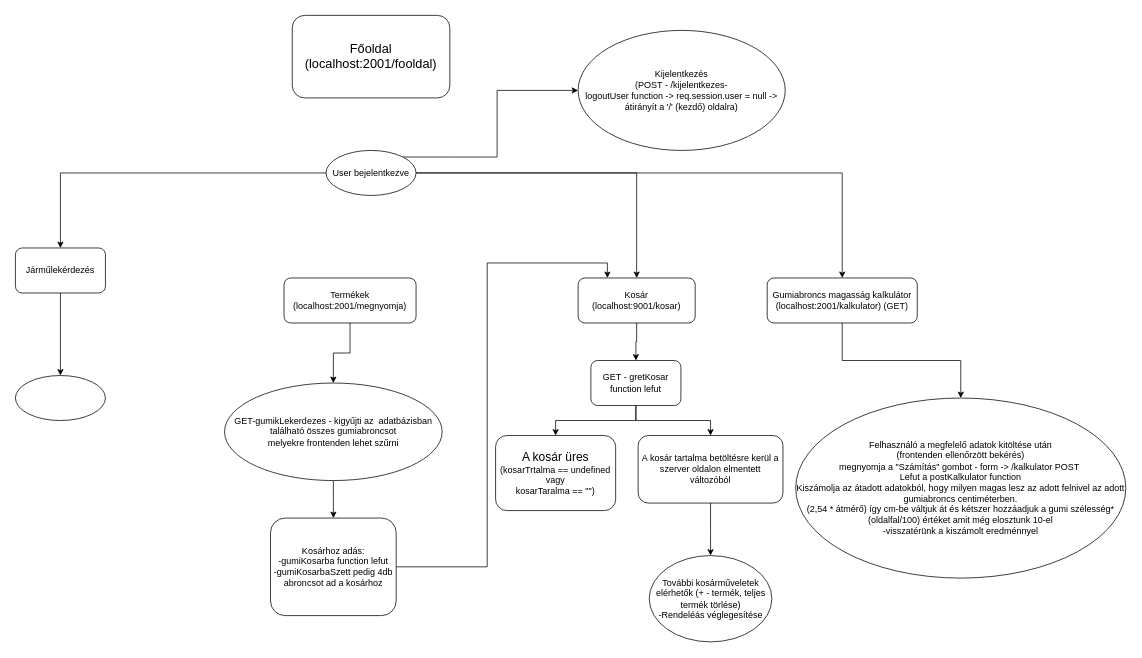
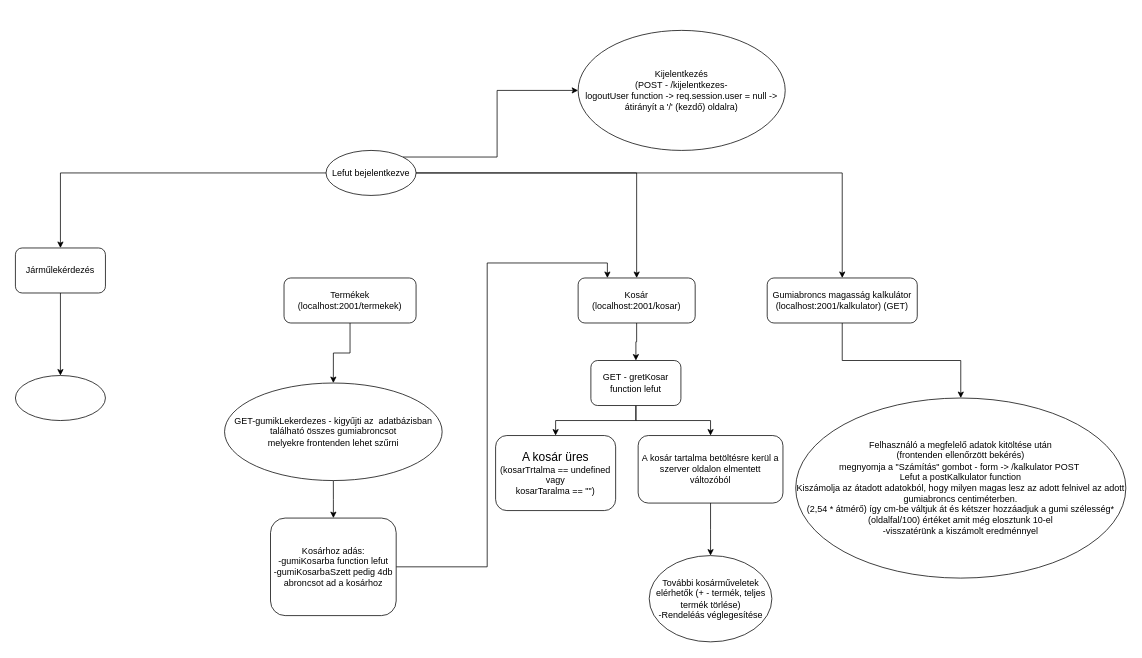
(371, 57) -> none
(371, 173) -> (371, 173)
(350, 300) -> (350, 300)
(636, 300) -> (636, 300)
